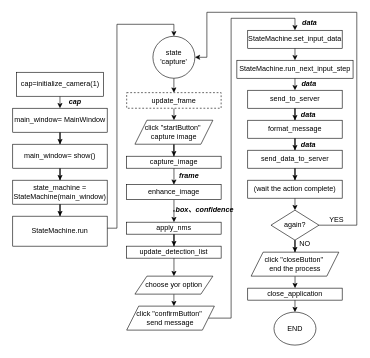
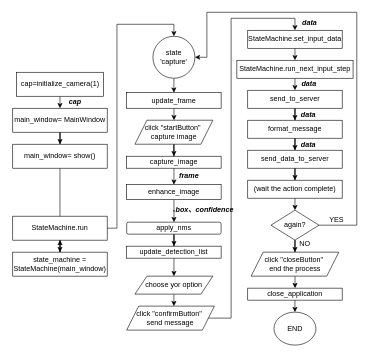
(174, 101) -> (174, 101)
(60, 192) -> (60, 264)
(174, 228) -> (174, 228)
(60, 231) -> (60, 228)
